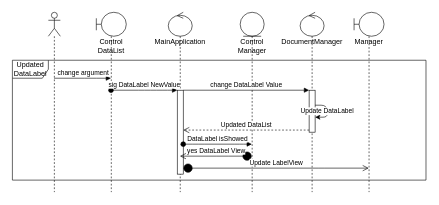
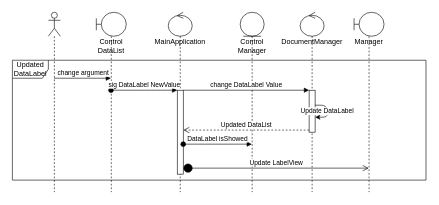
(184, 156) -> none
